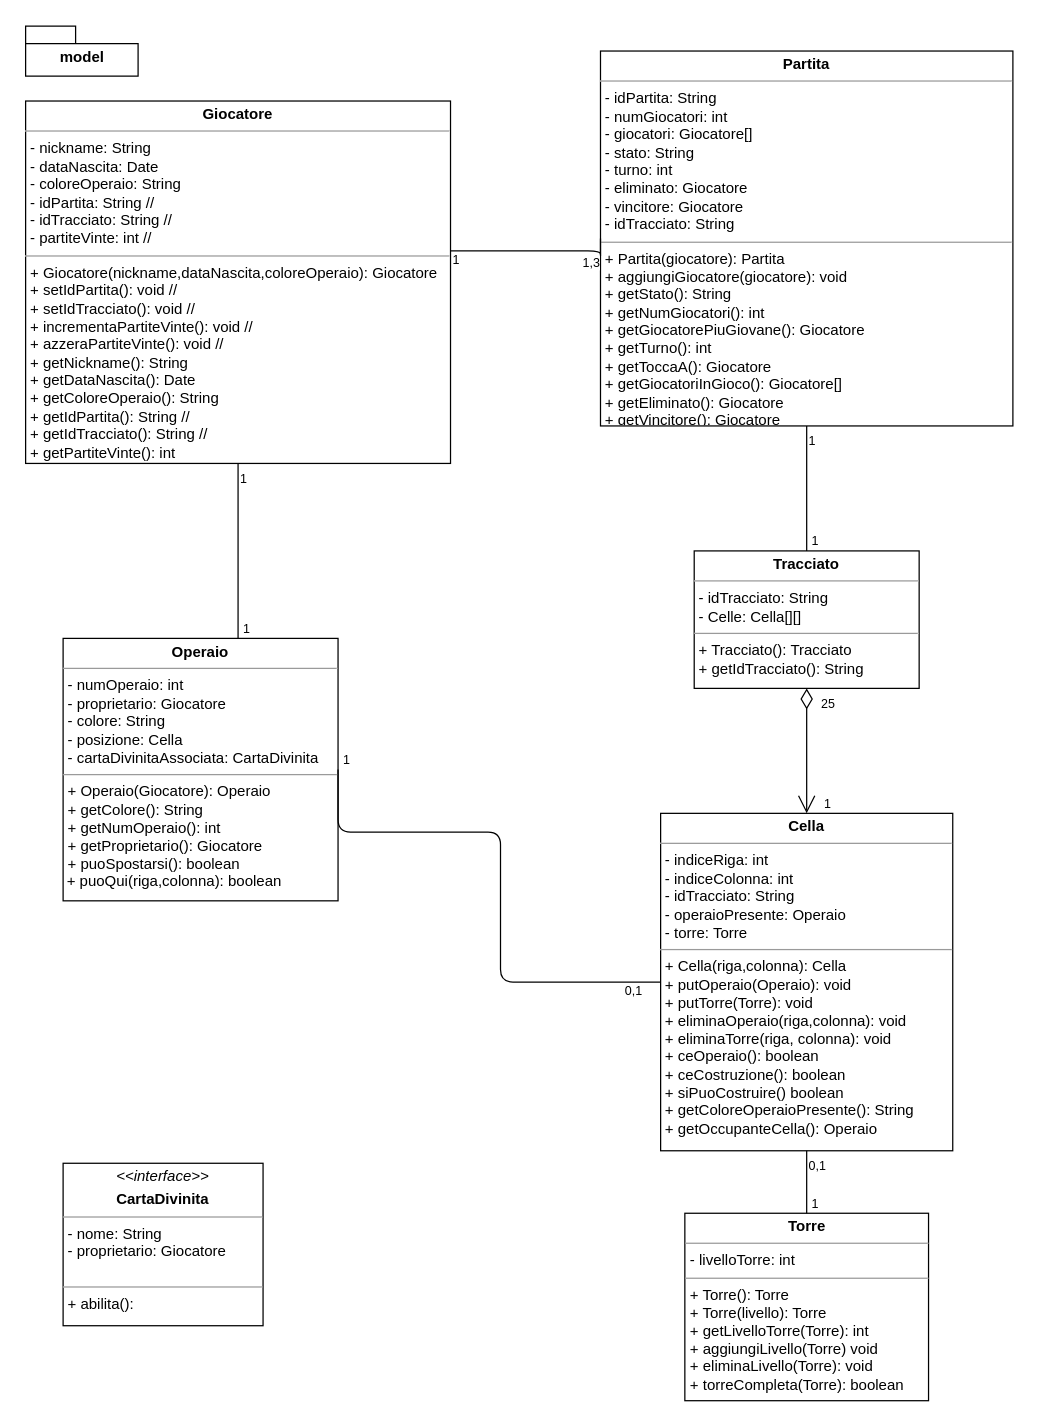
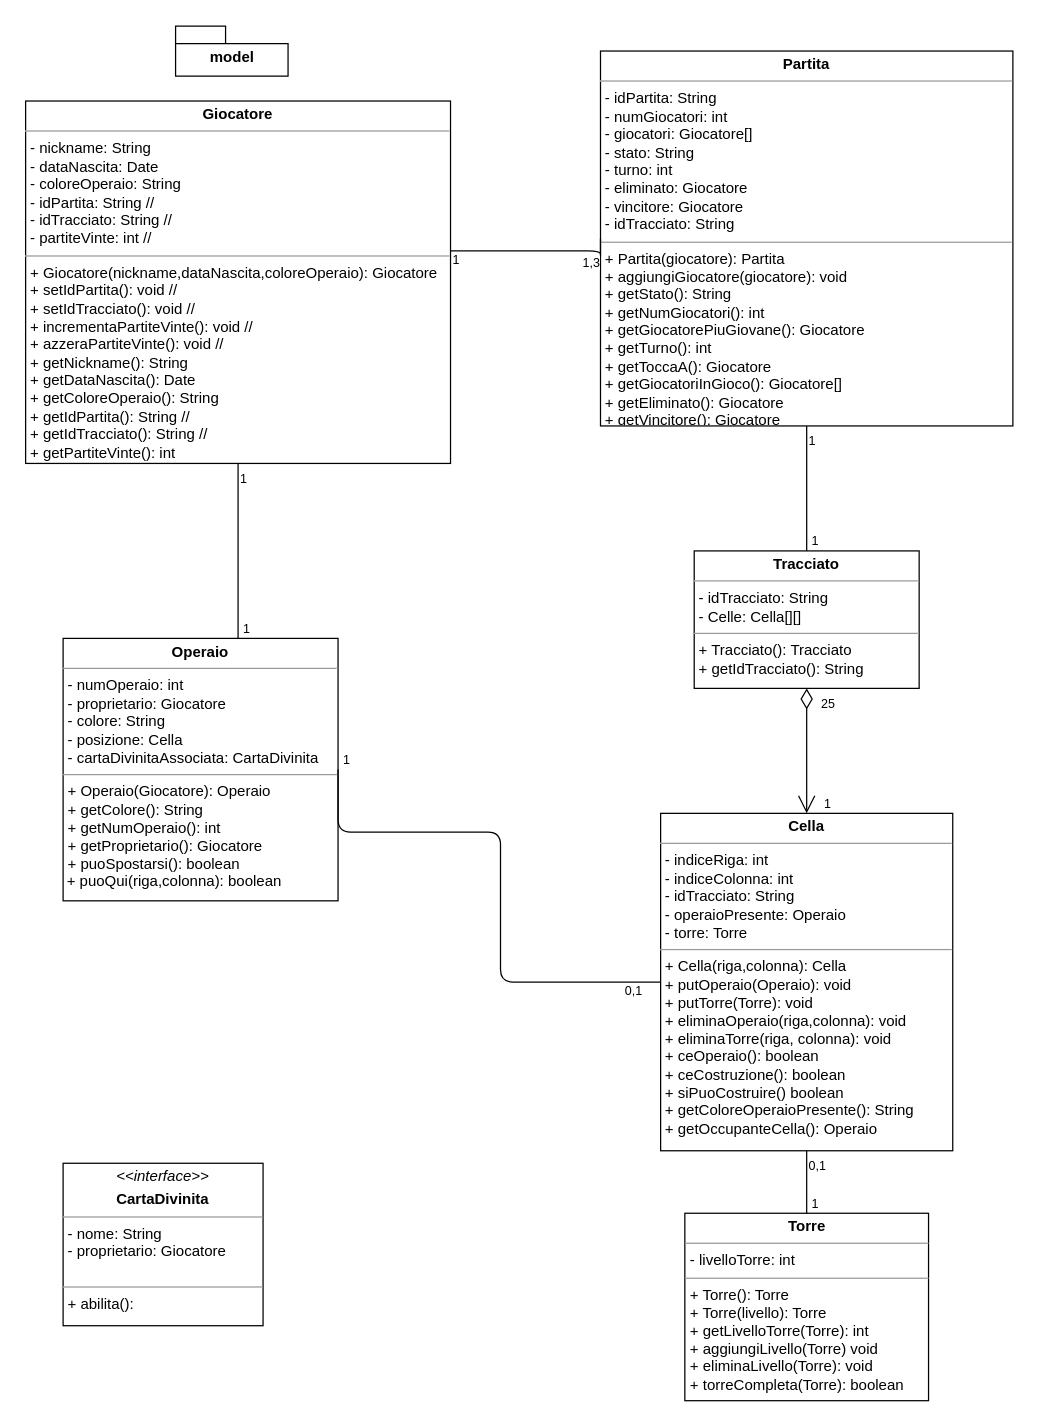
(82, 51) -> (232, 51)
